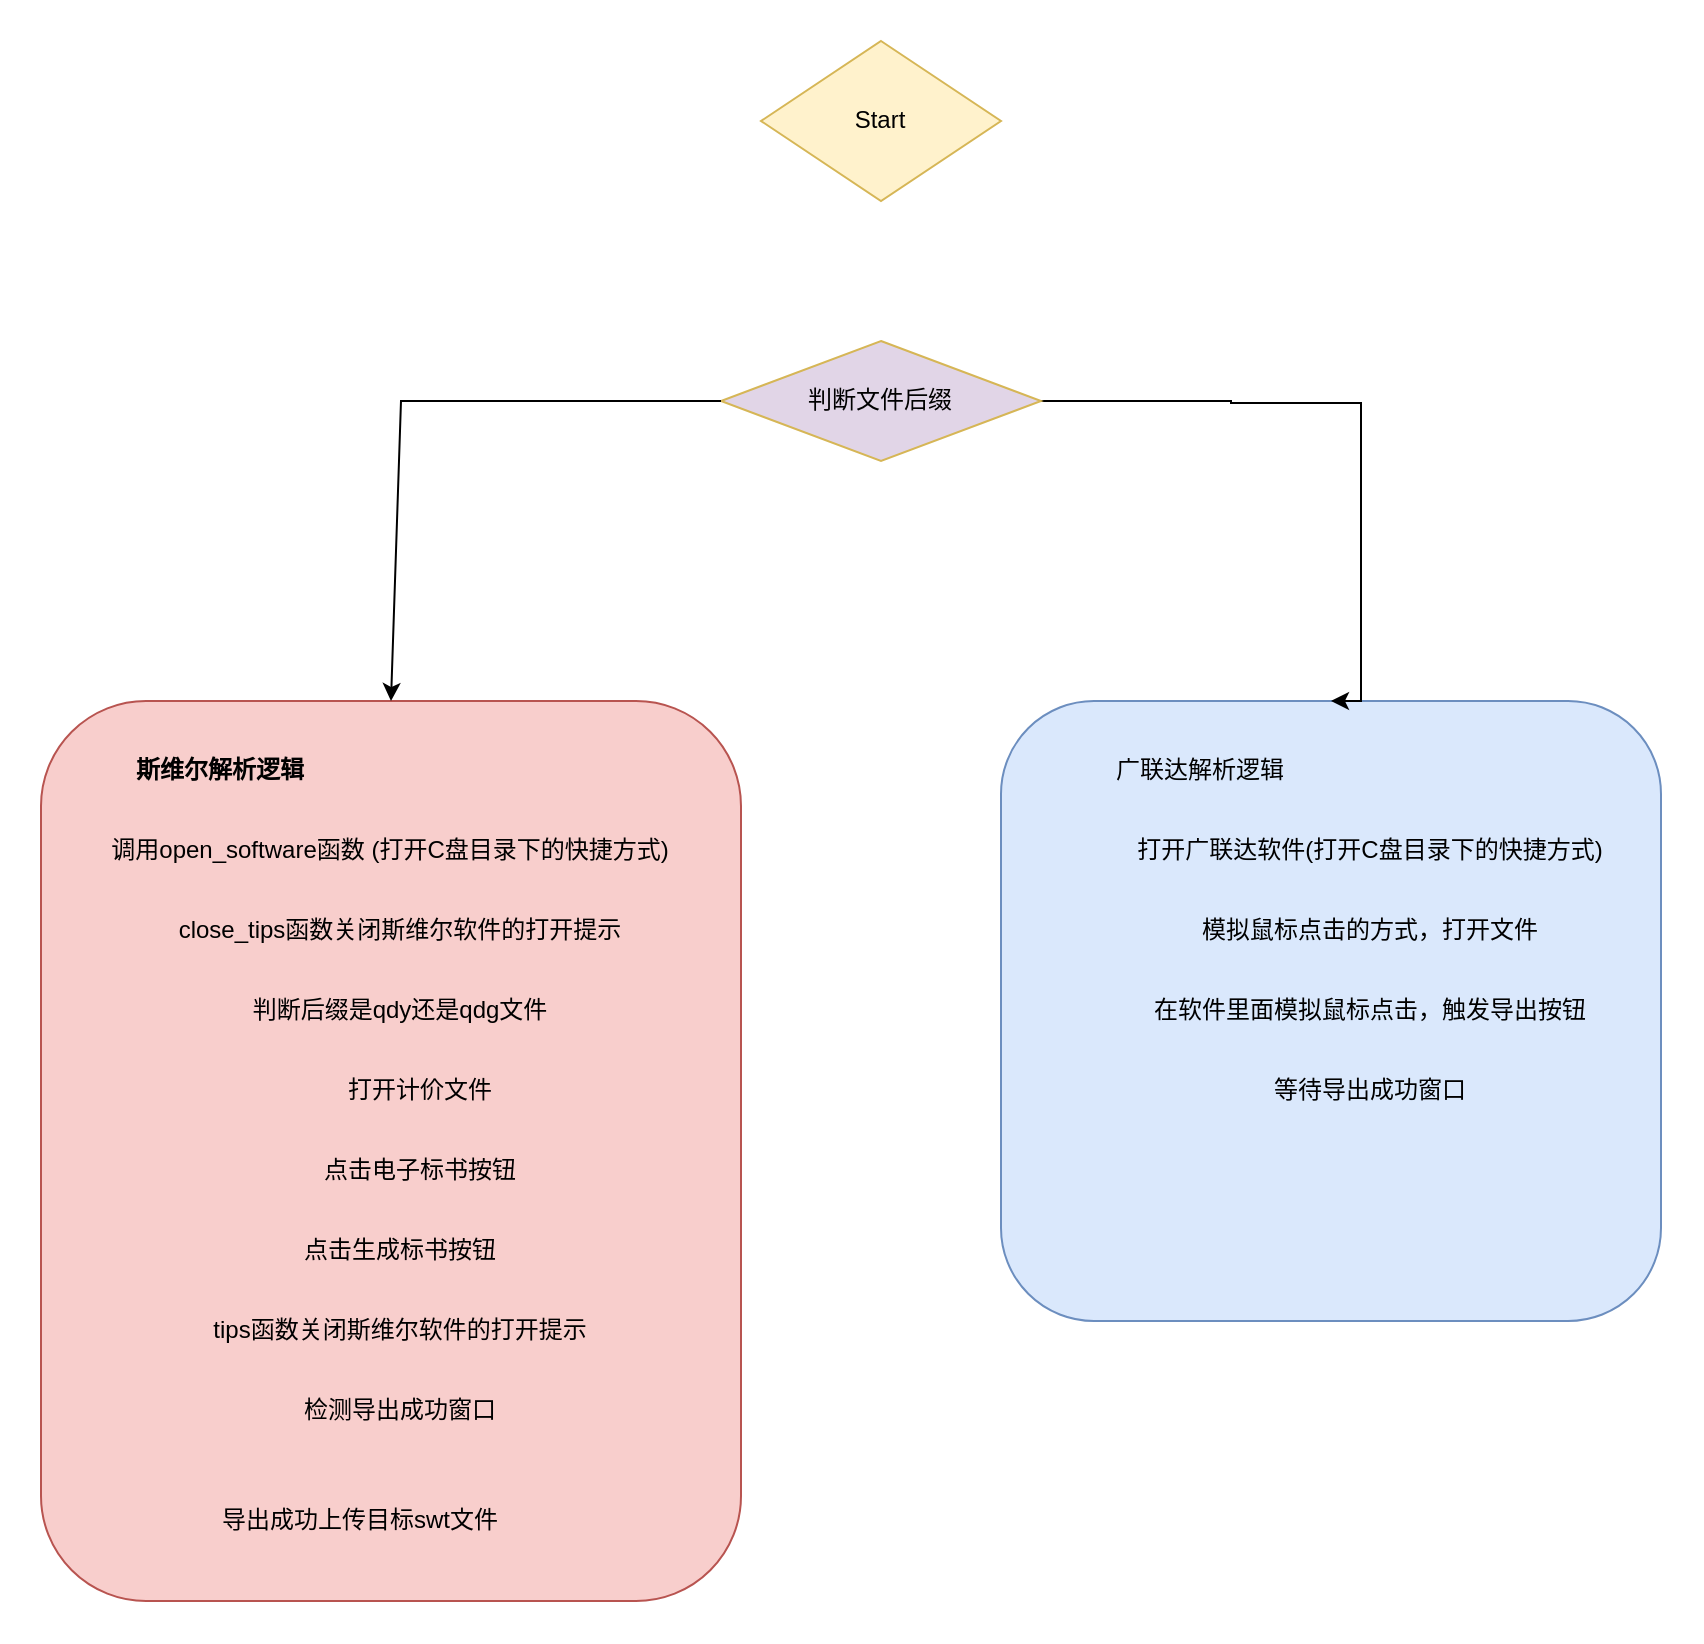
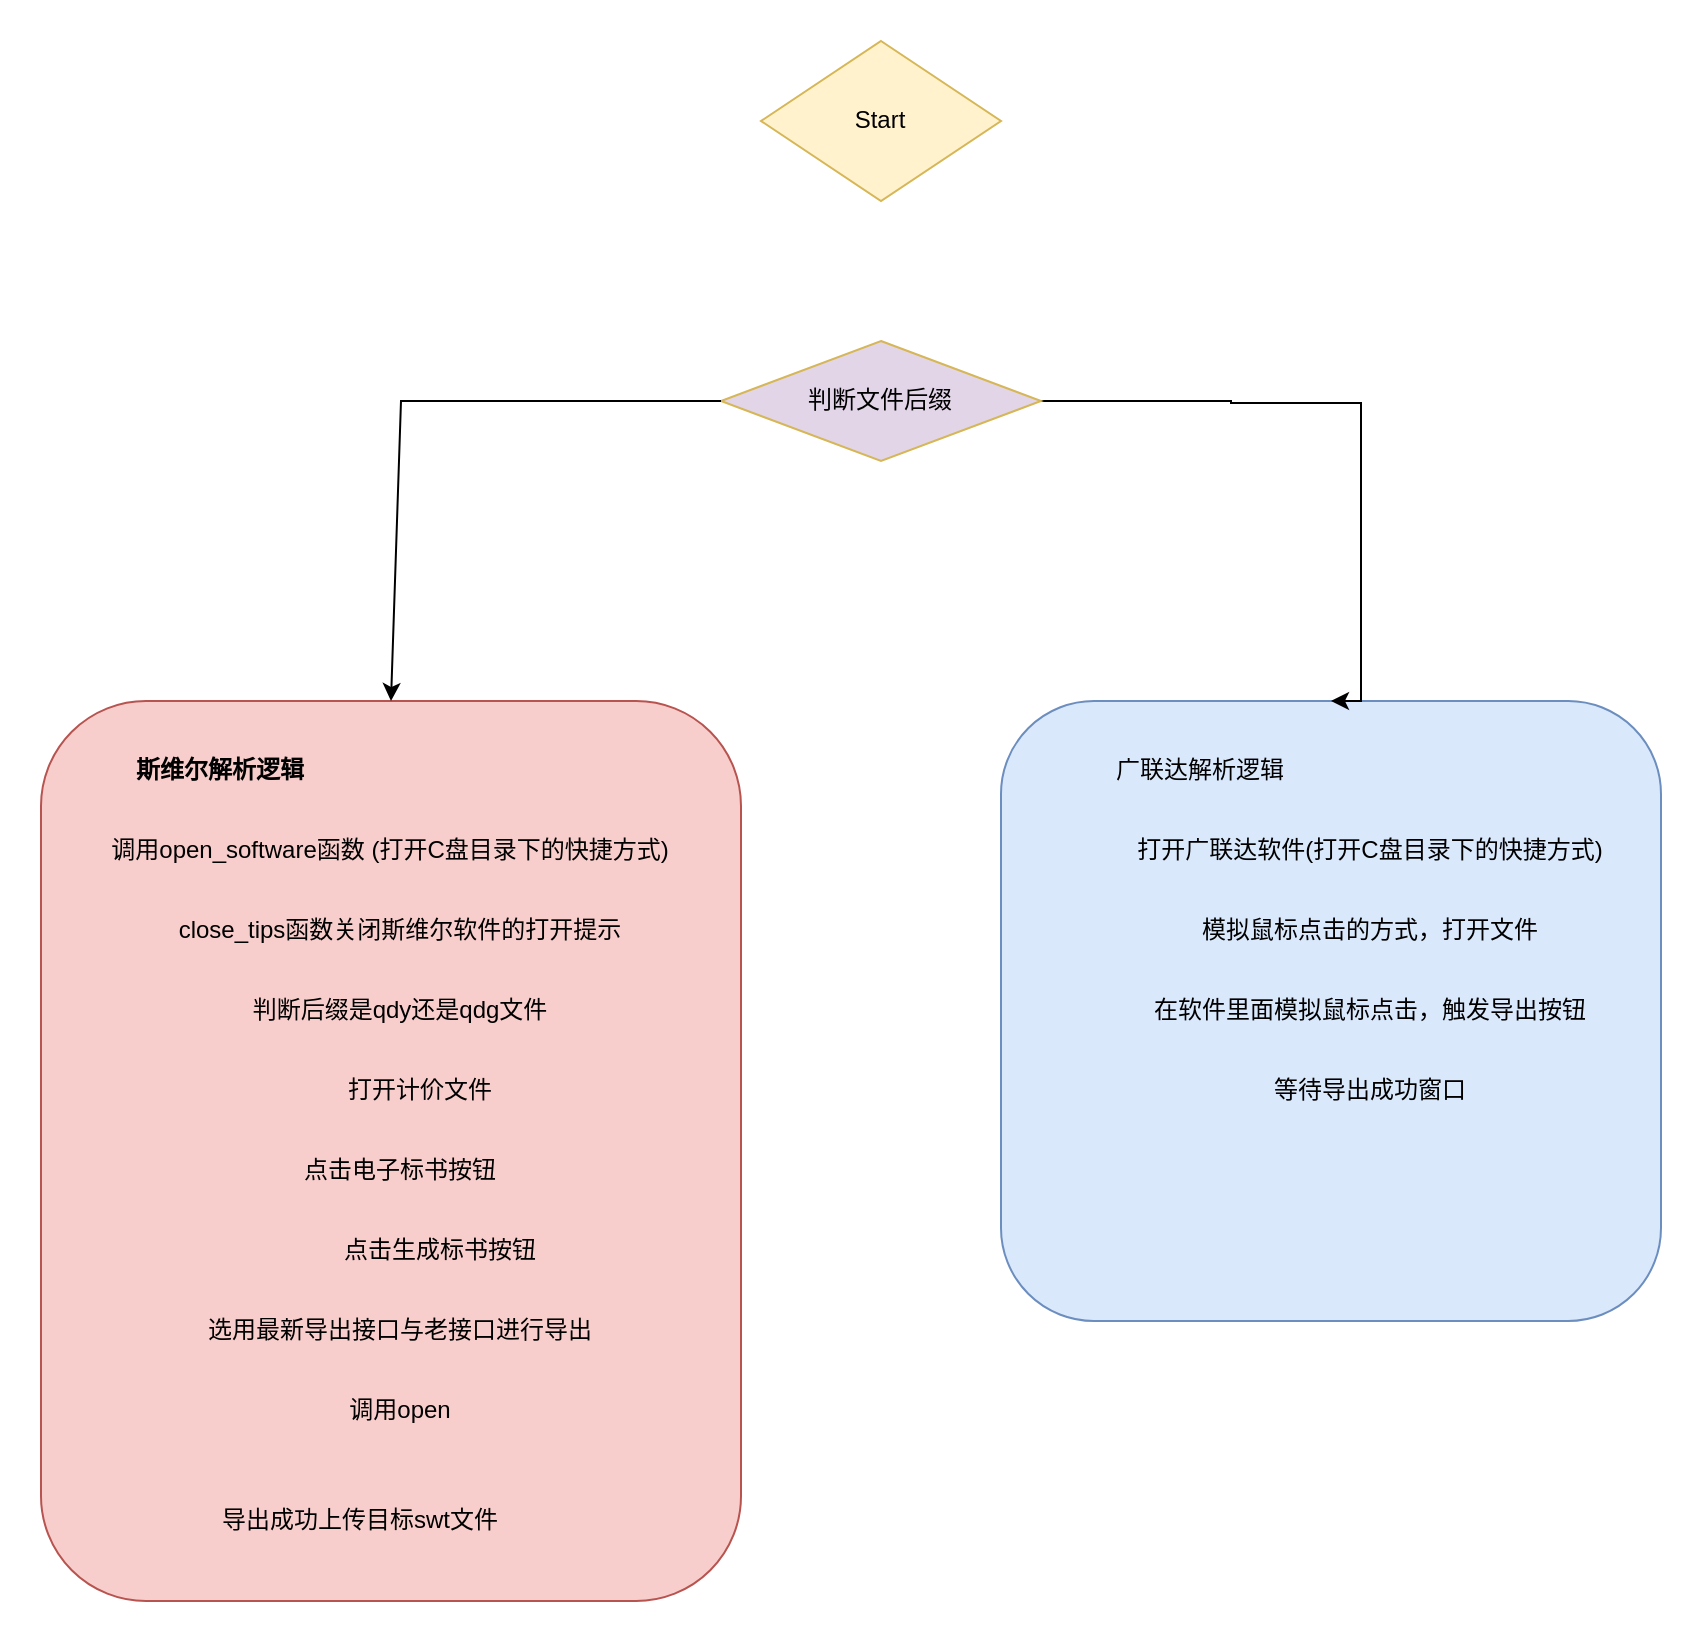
(421, 1171) -> (401, 1171)
(401, 1251) -> (441, 1251)
(401, 1331) -> (401, 1331)
(401, 1411) -> (401, 1411)
